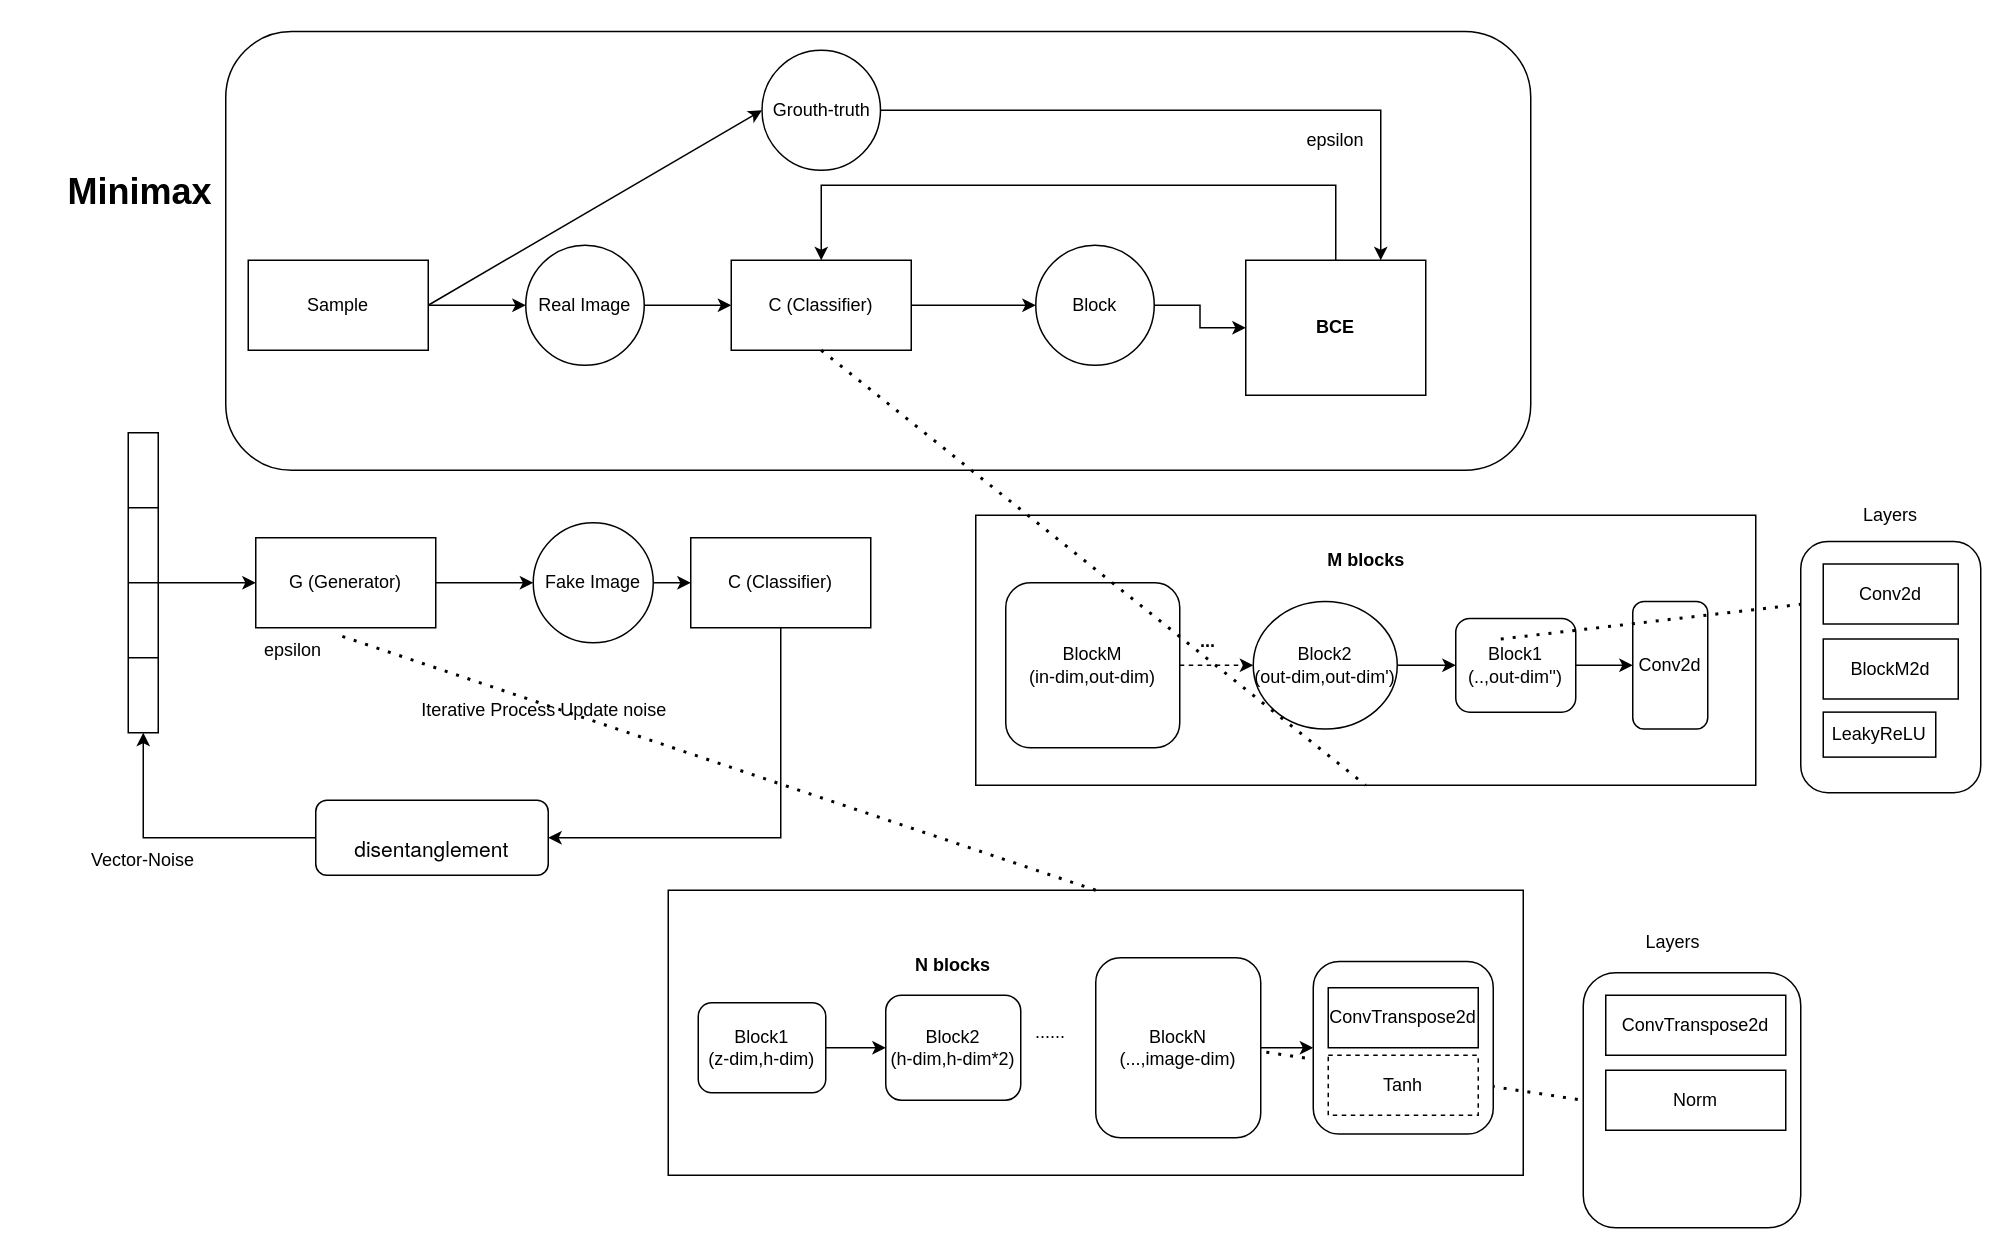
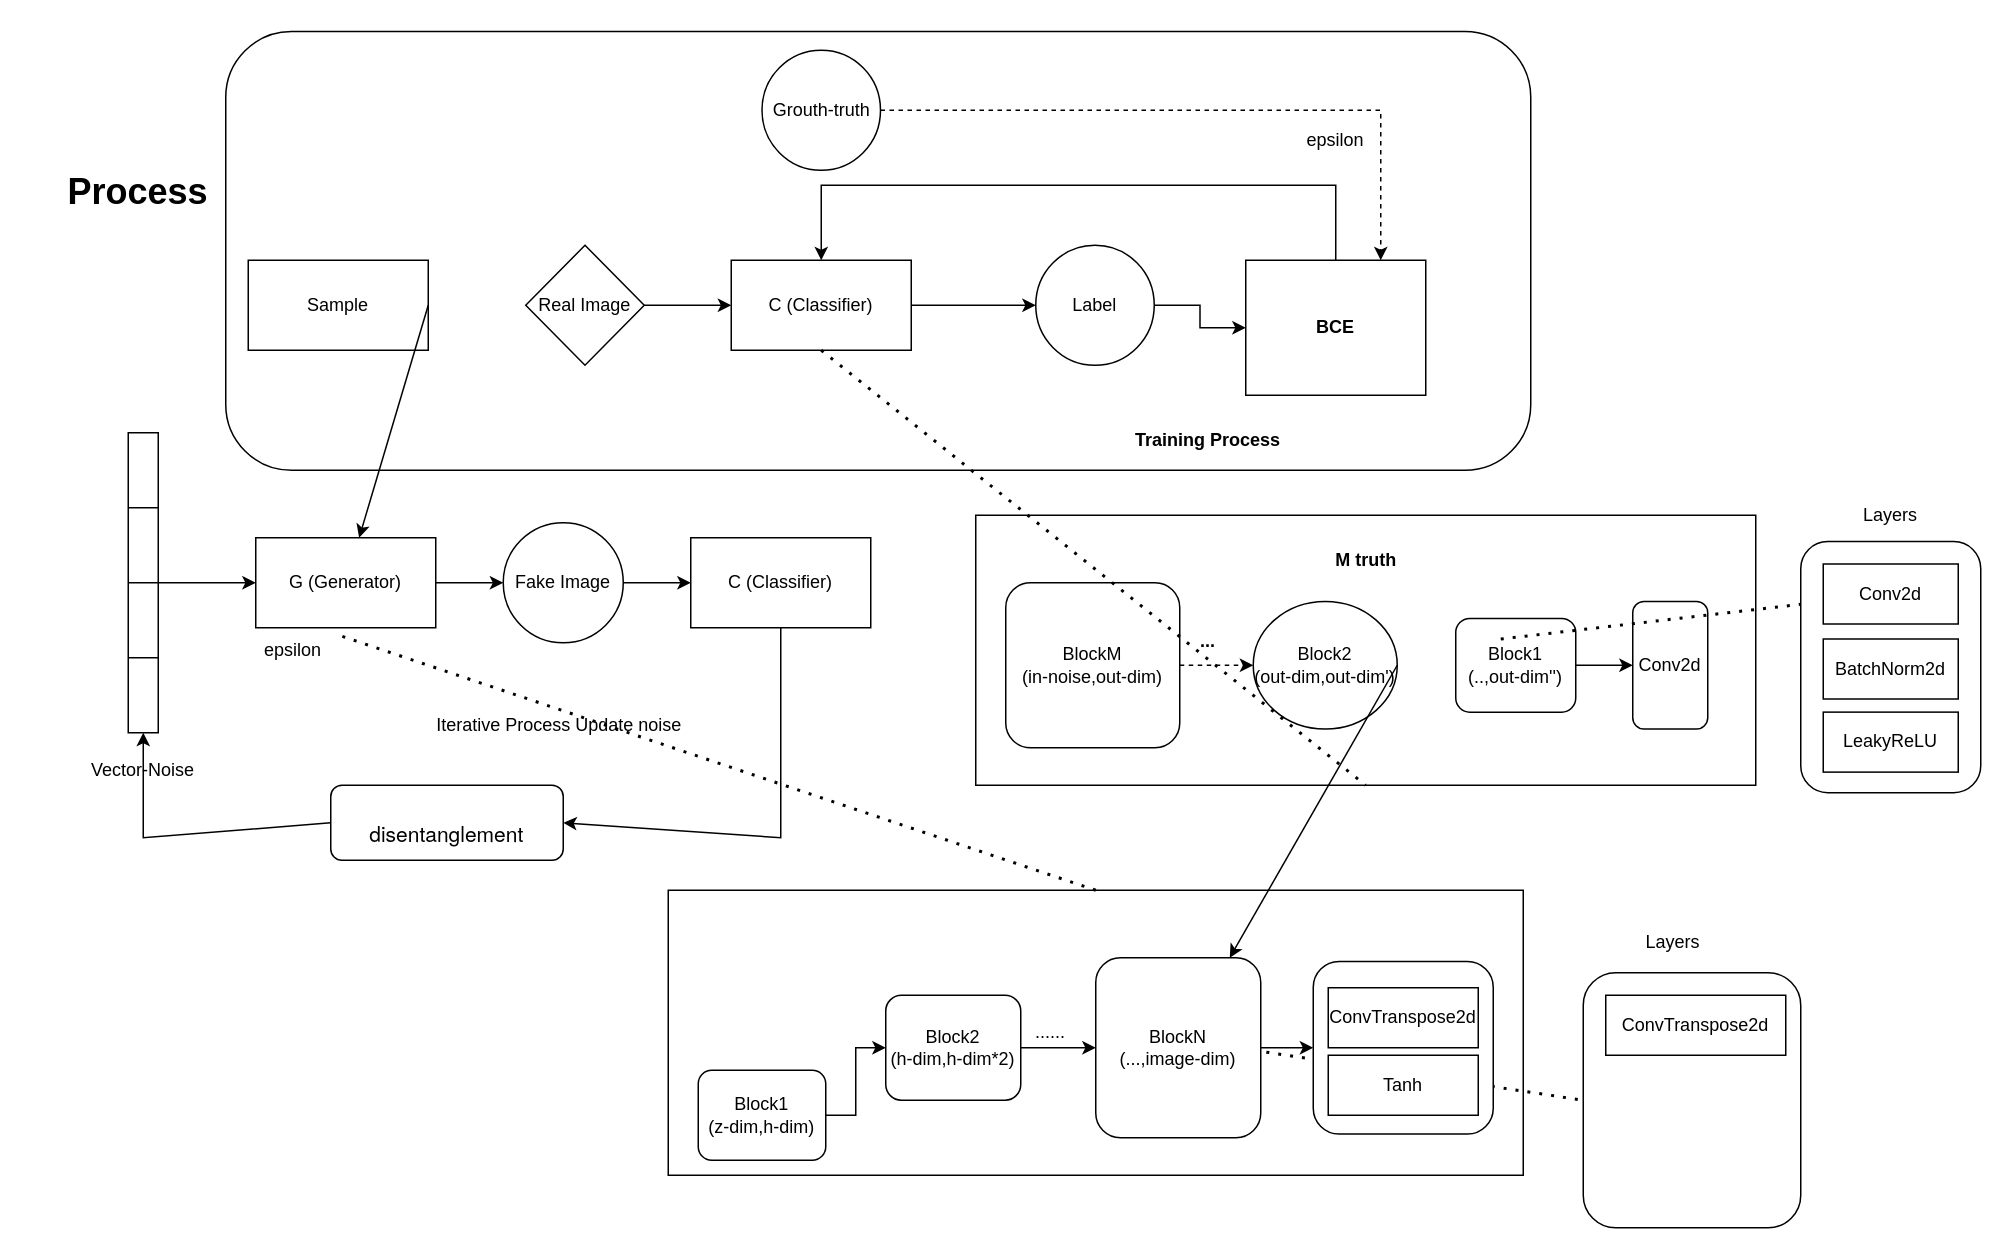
(1201, 110) -> (1201, 110)
(99, 159) -> (104, 159)
(593, 209) -> none
(475, 305) -> (395, 417)
(585, 305) -> (585, 305)
(1095, 305) -> (1095, 305)
none -> (1208, 440)
(1367, 560) -> (1367, 560)
(593, 583) -> (563, 583)
(1093, 665) -> (1093, 665)
(1422, 665) -> (1316, 807)
(1891, 670) -> (1891, 670)
(545, 710) -> (560, 725)
(1880, 735) -> (1891, 742)
(432, 838) -> (447, 823)
(143, 860) -> (143, 770)
(953, 965) -> none
(762, 1048) -> (762, 1115)
none -> (1053, 1048)
(1403, 1085) -> (1403, 1085)
(1696, 1100) -> none
